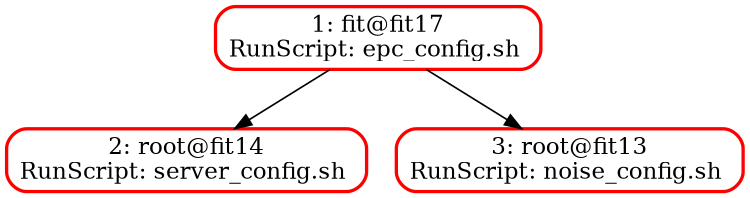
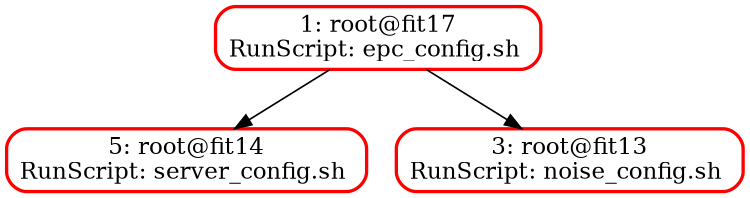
(378, 38) -> (378, 38)
(187, 160) -> (187, 160)
